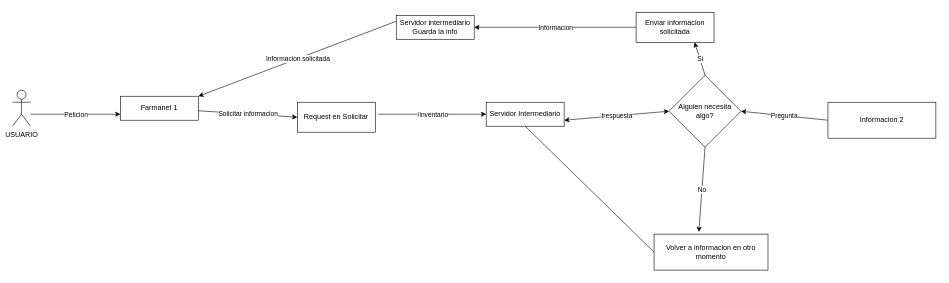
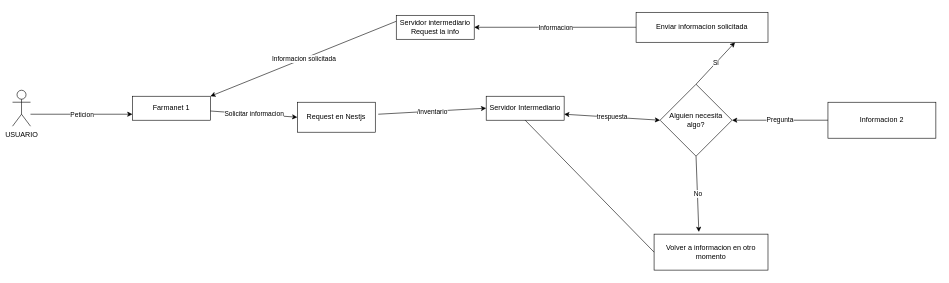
(435, 27) -> (435, 27)
(675, 27) -> (702, 27)
(159, 108) -> (171, 108)
(705, 111) -> (696, 120)
(525, 114) -> (525, 108)
(336, 117) -> (336, 117)
